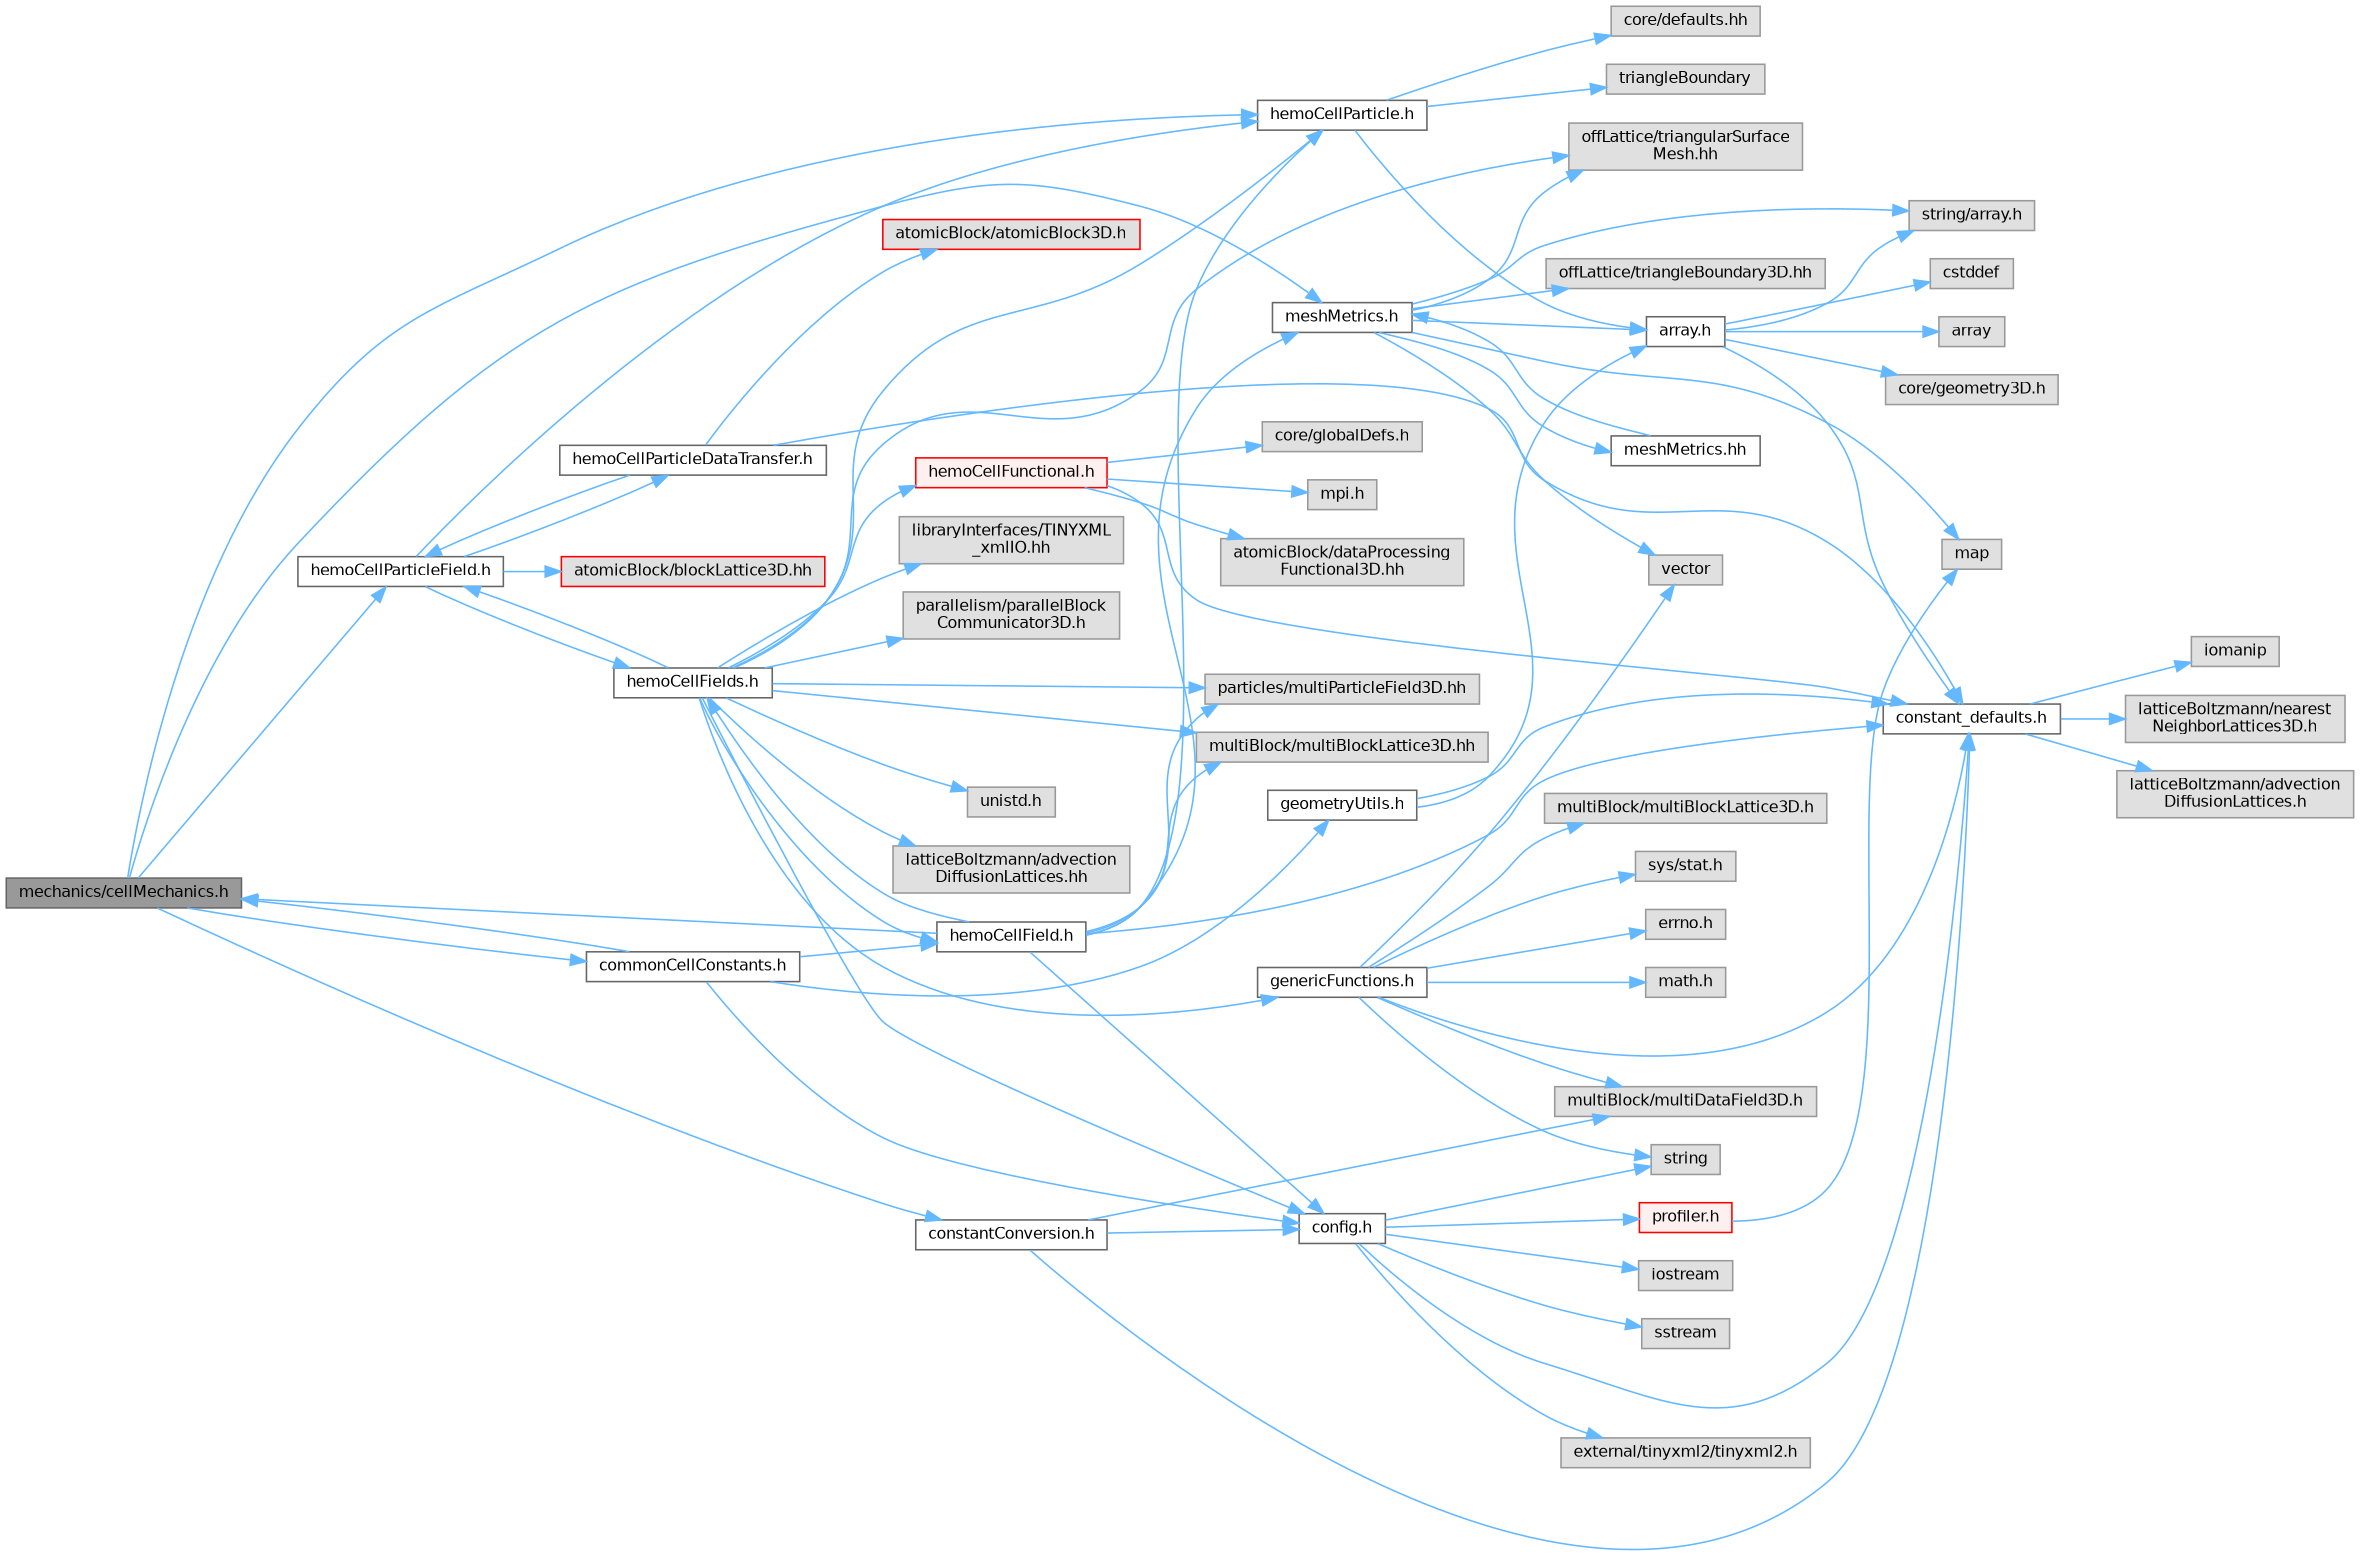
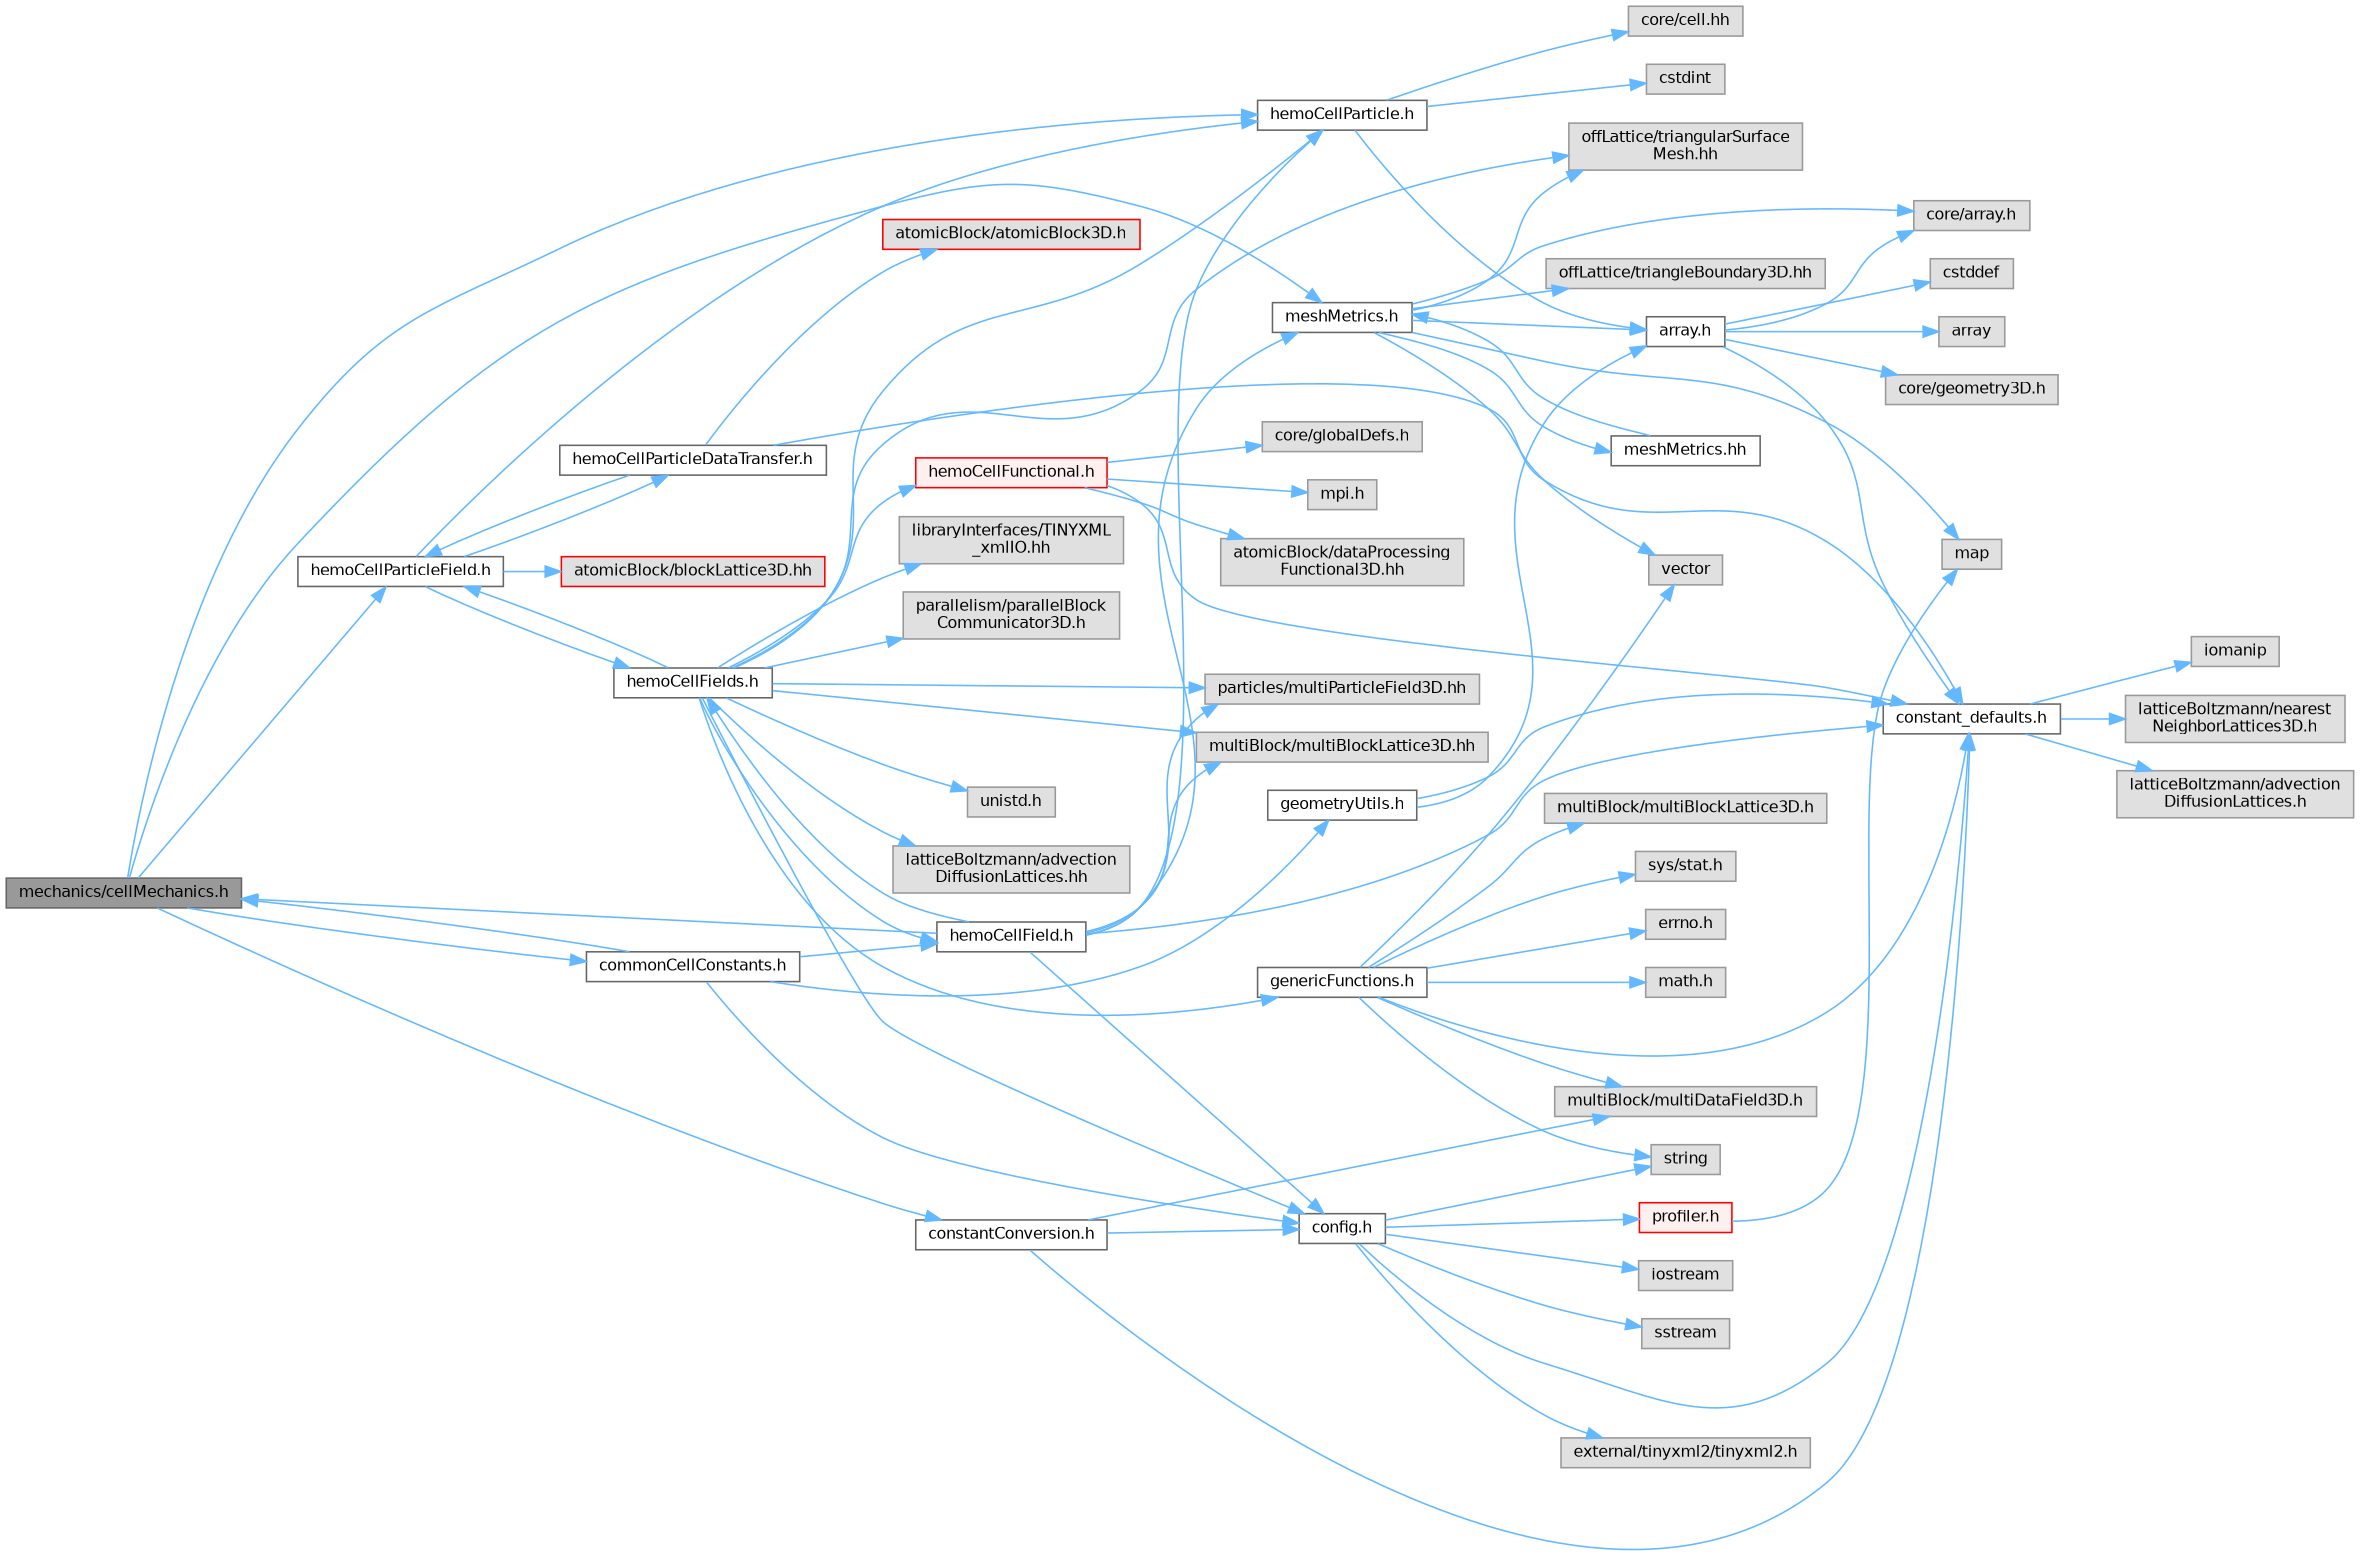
(1686, 21) -> (1686, 21)
(1686, 79) -> (1686, 79)
(1972, 216) -> (1972, 216)
